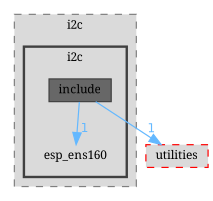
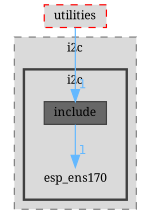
(119, 117) -> (75, 59)
(75, 156) -> (75, 179)
